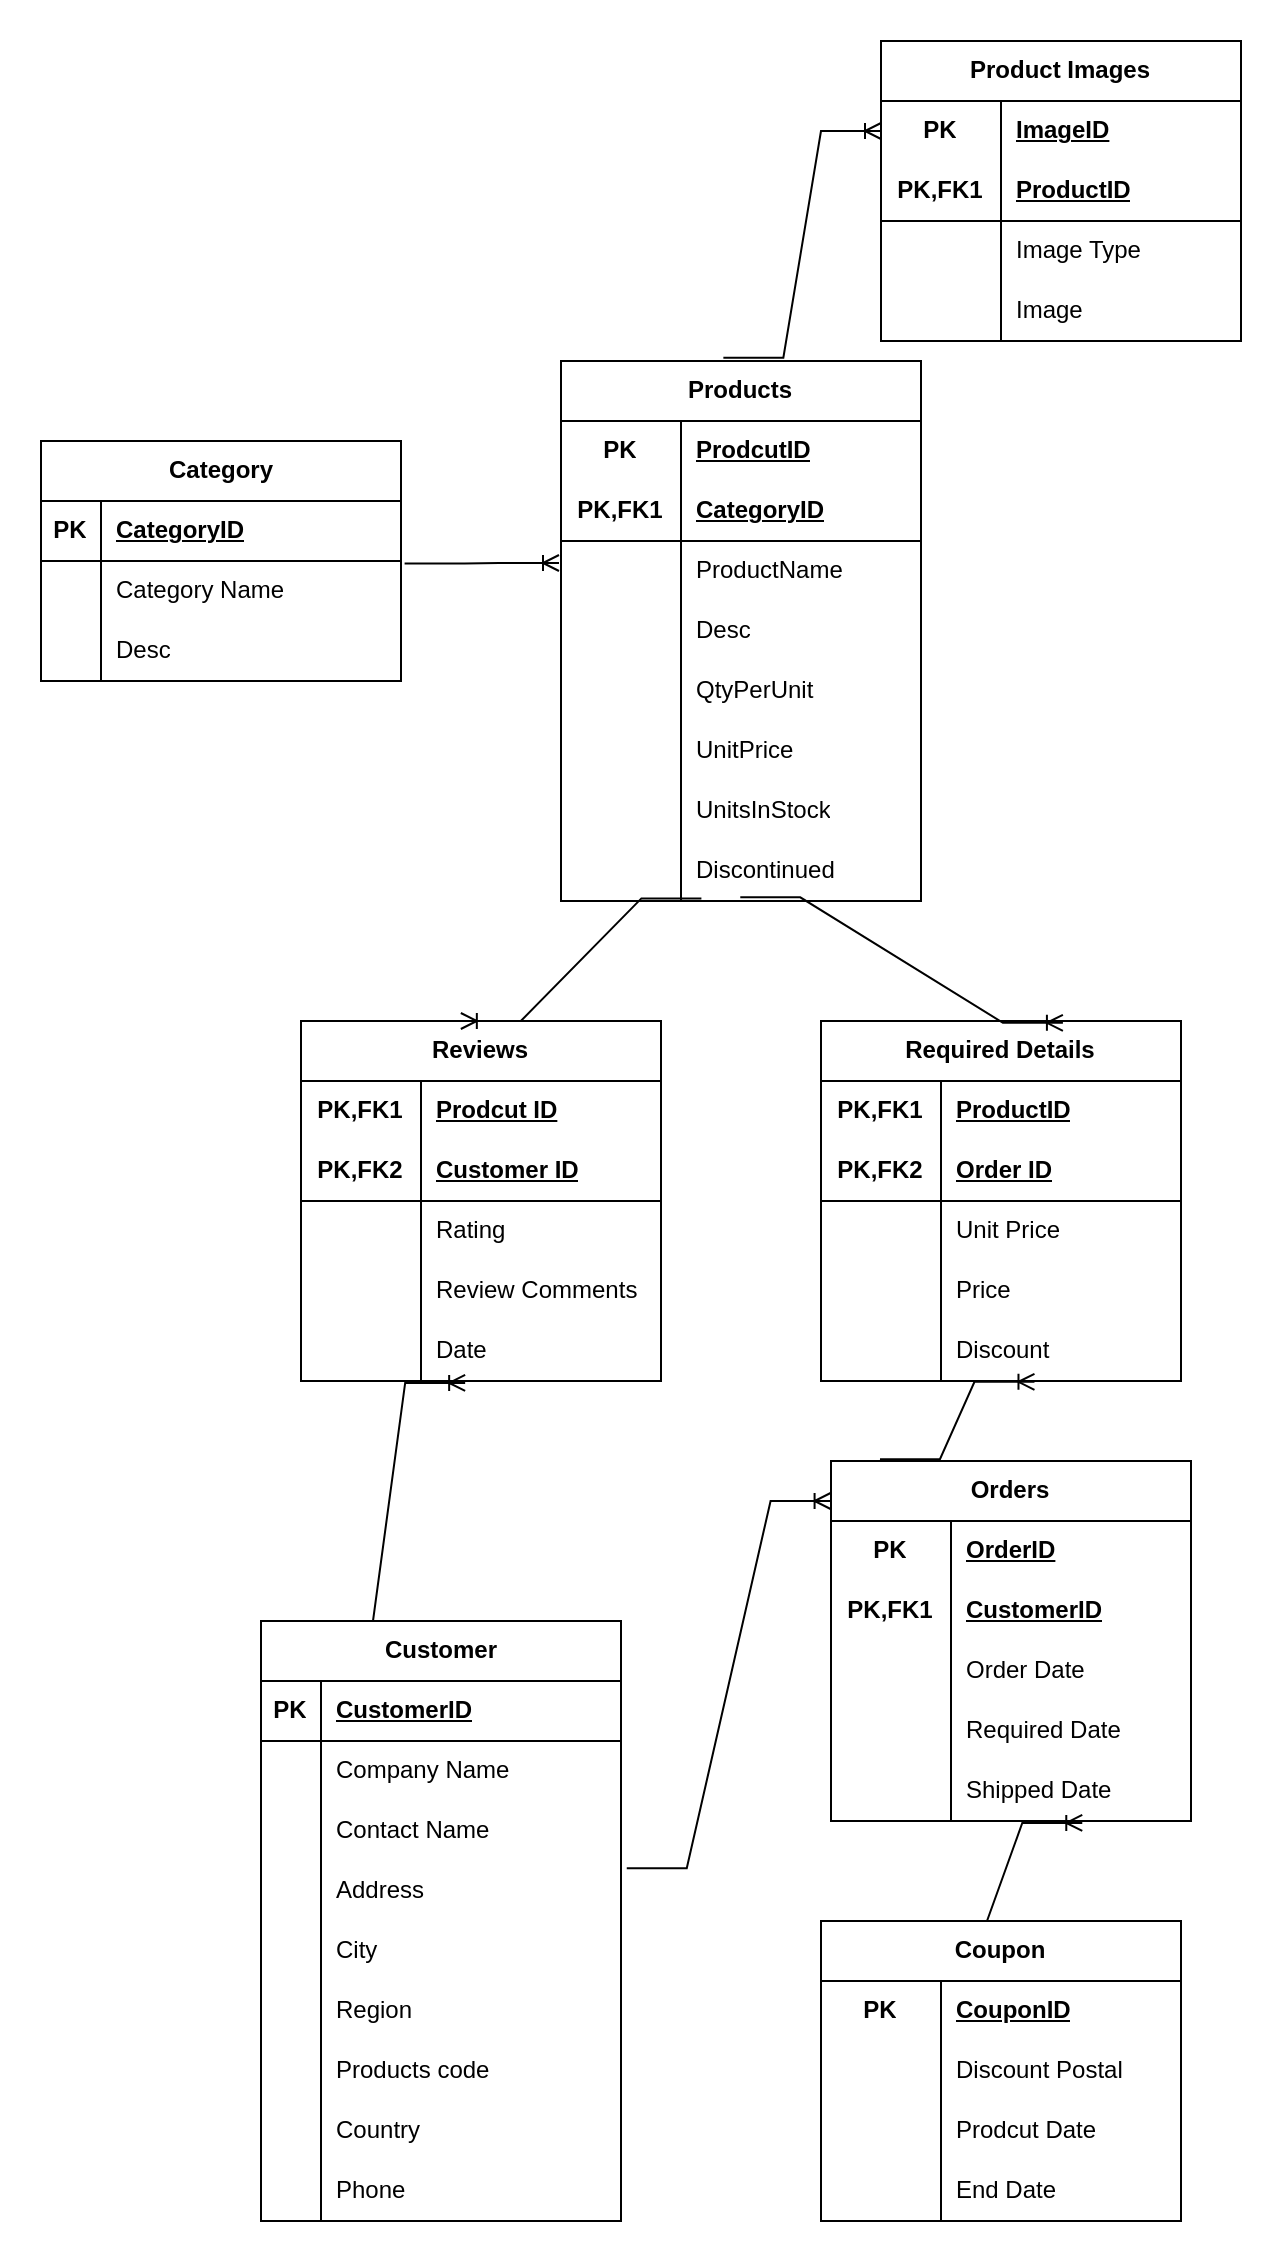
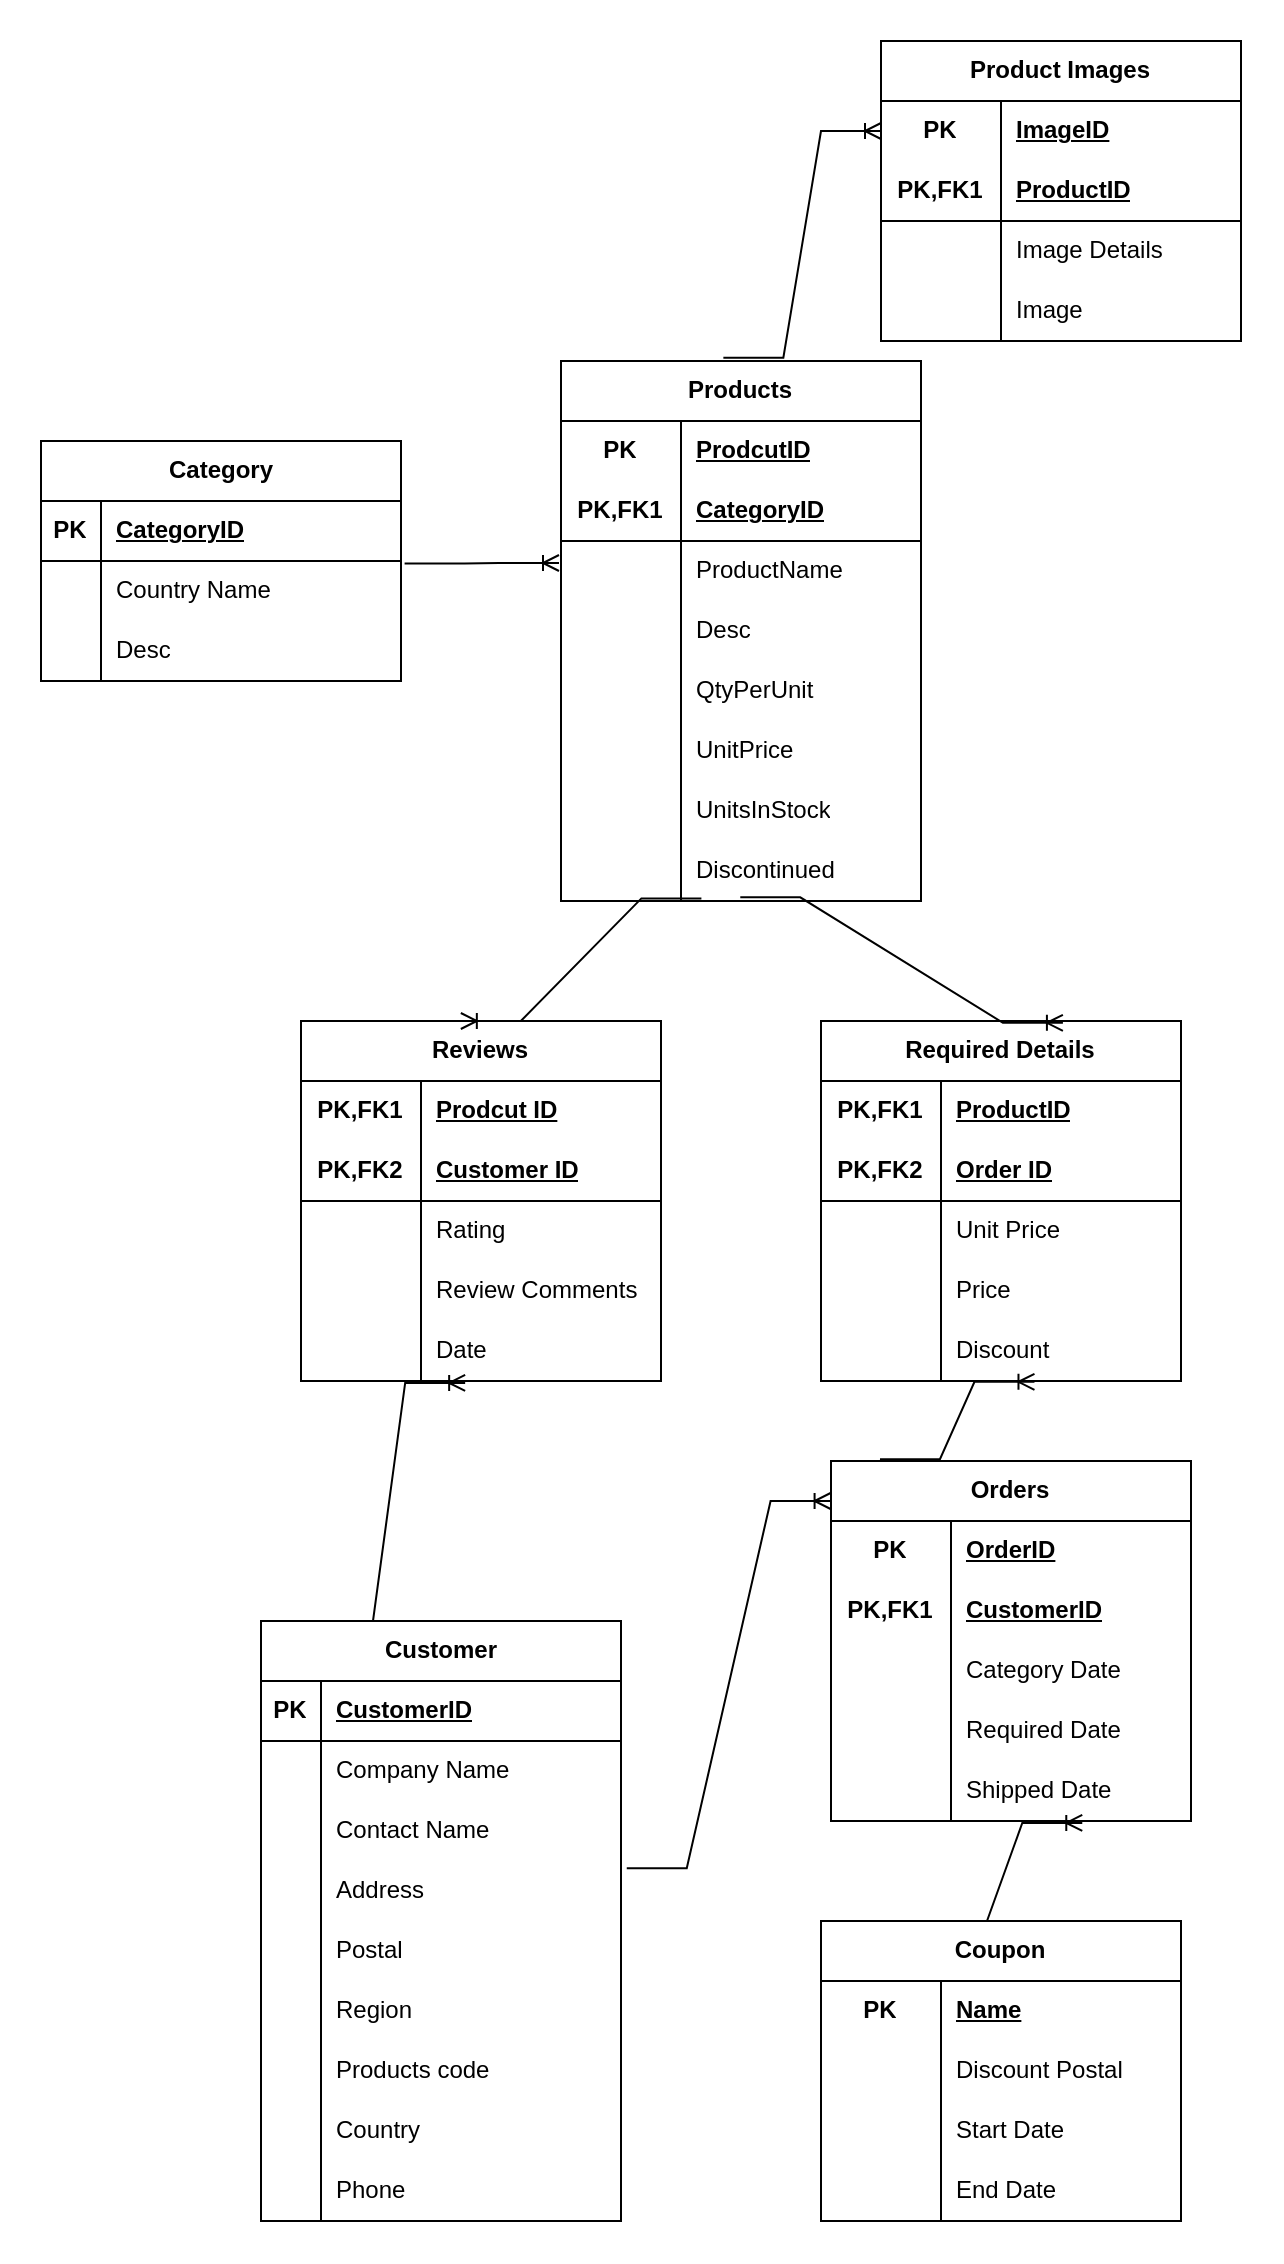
(1081, 251) -> (1095, 251)
(201, 591) -> (195, 591)
(1031, 1671) -> (1051, 1671)
(361, 1951) -> (374, 1951)
(1011, 2011) -> (984, 2011)
(1035, 2131) -> (1021, 2131)
